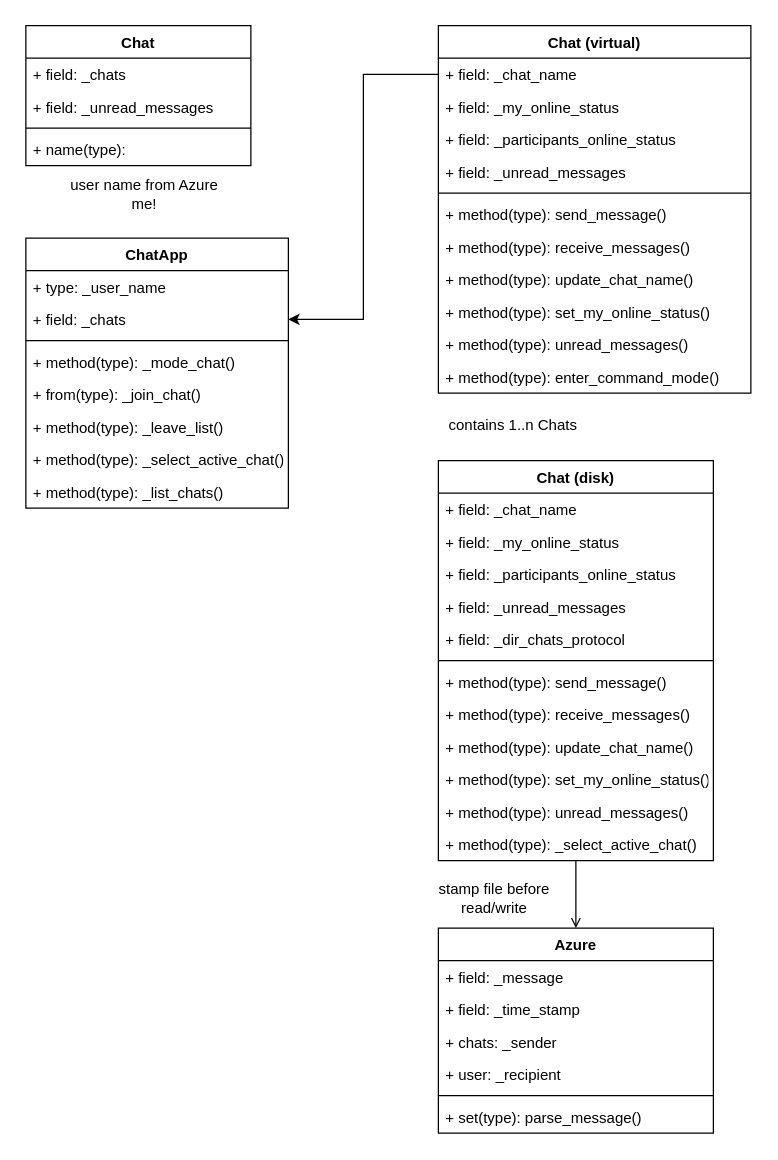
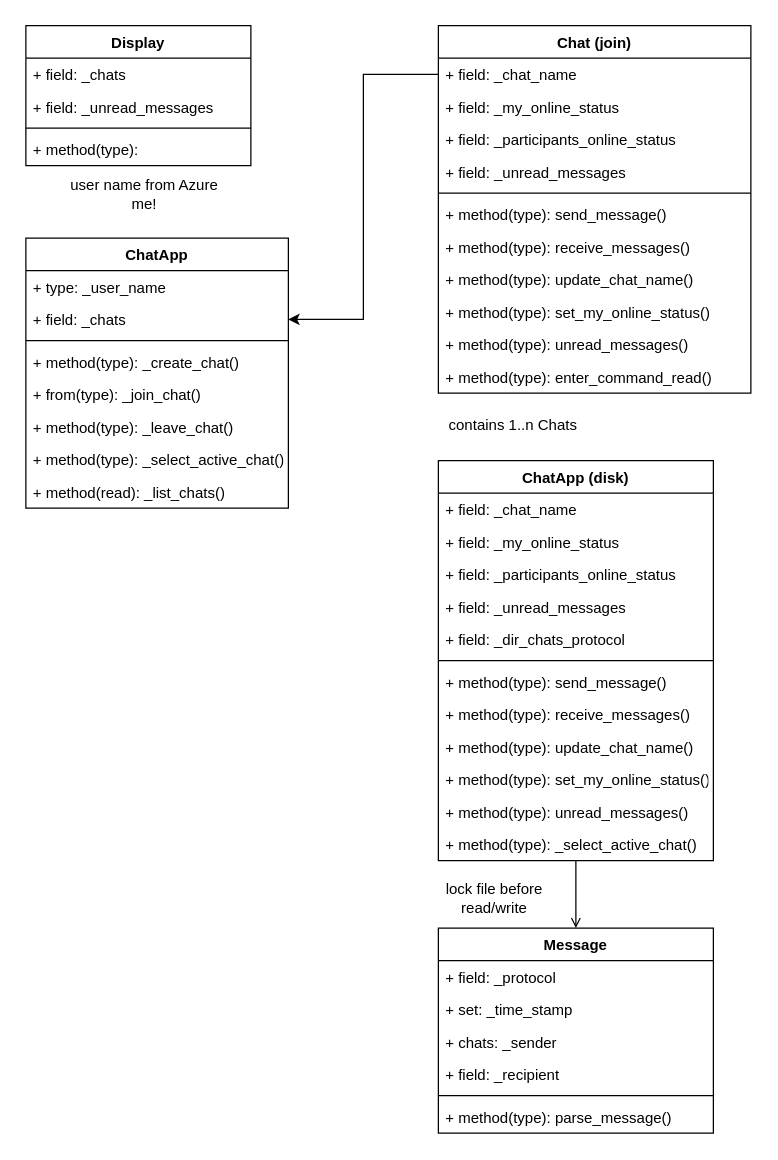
(138, 43) -> (138, 43)
(594, 43) -> (594, 43)
(83, 150) -> (92, 150)
(144, 363) -> (153, 363)
(590, 378) -> (590, 378)
(143, 428) -> (147, 428)
(575, 478) -> (575, 478)
(145, 493) -> (145, 493)
(494, 898) -> (494, 898)
(575, 945) -> (575, 945)
(507, 978) -> (509, 978)
(517, 1010) -> (513, 1010)
(511, 1075) -> (511, 1075)
(557, 1118) -> (569, 1118)
